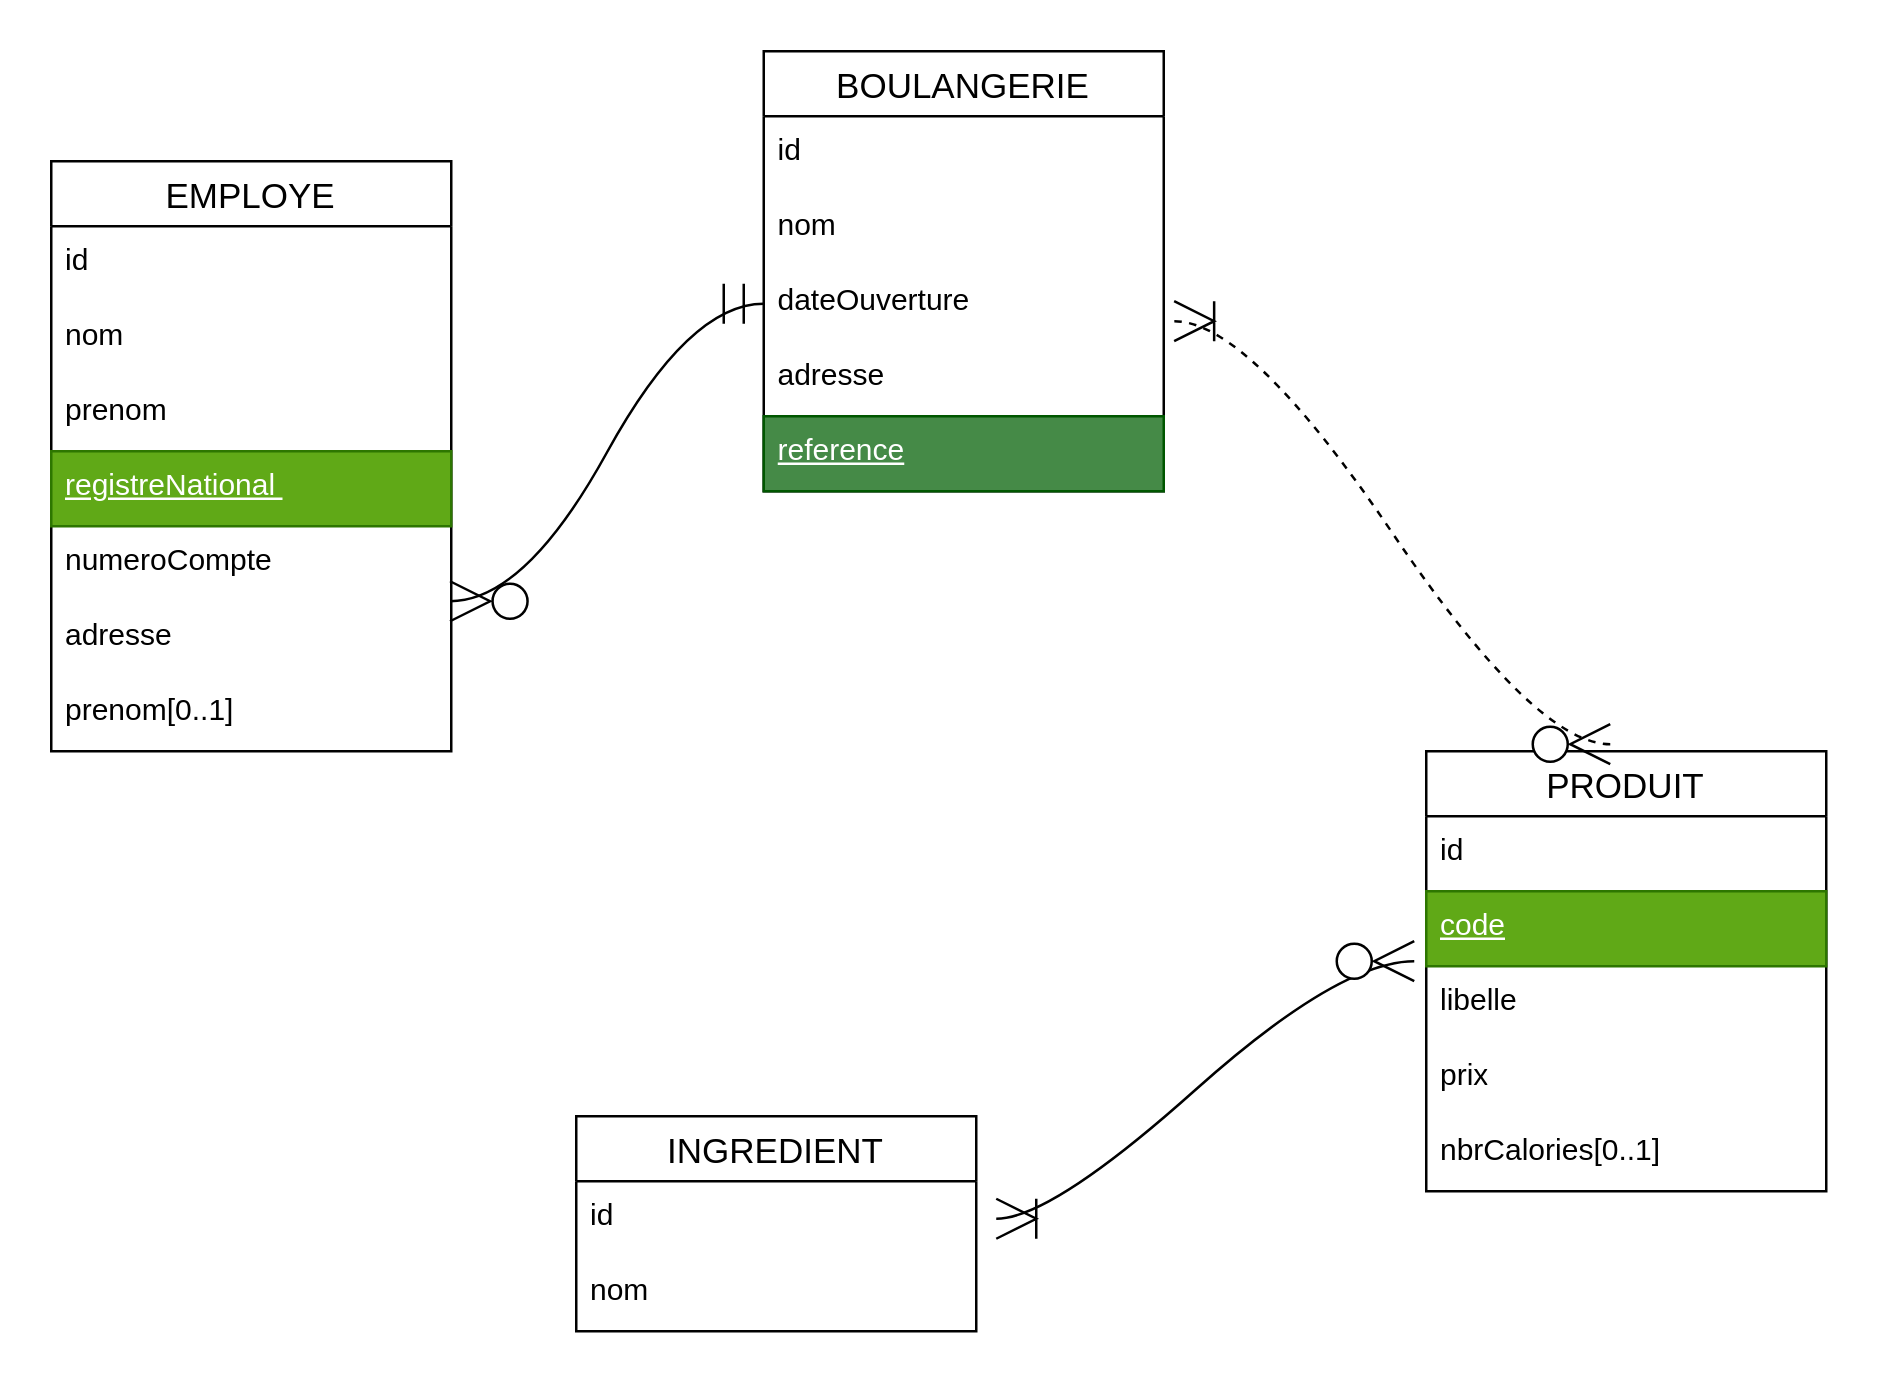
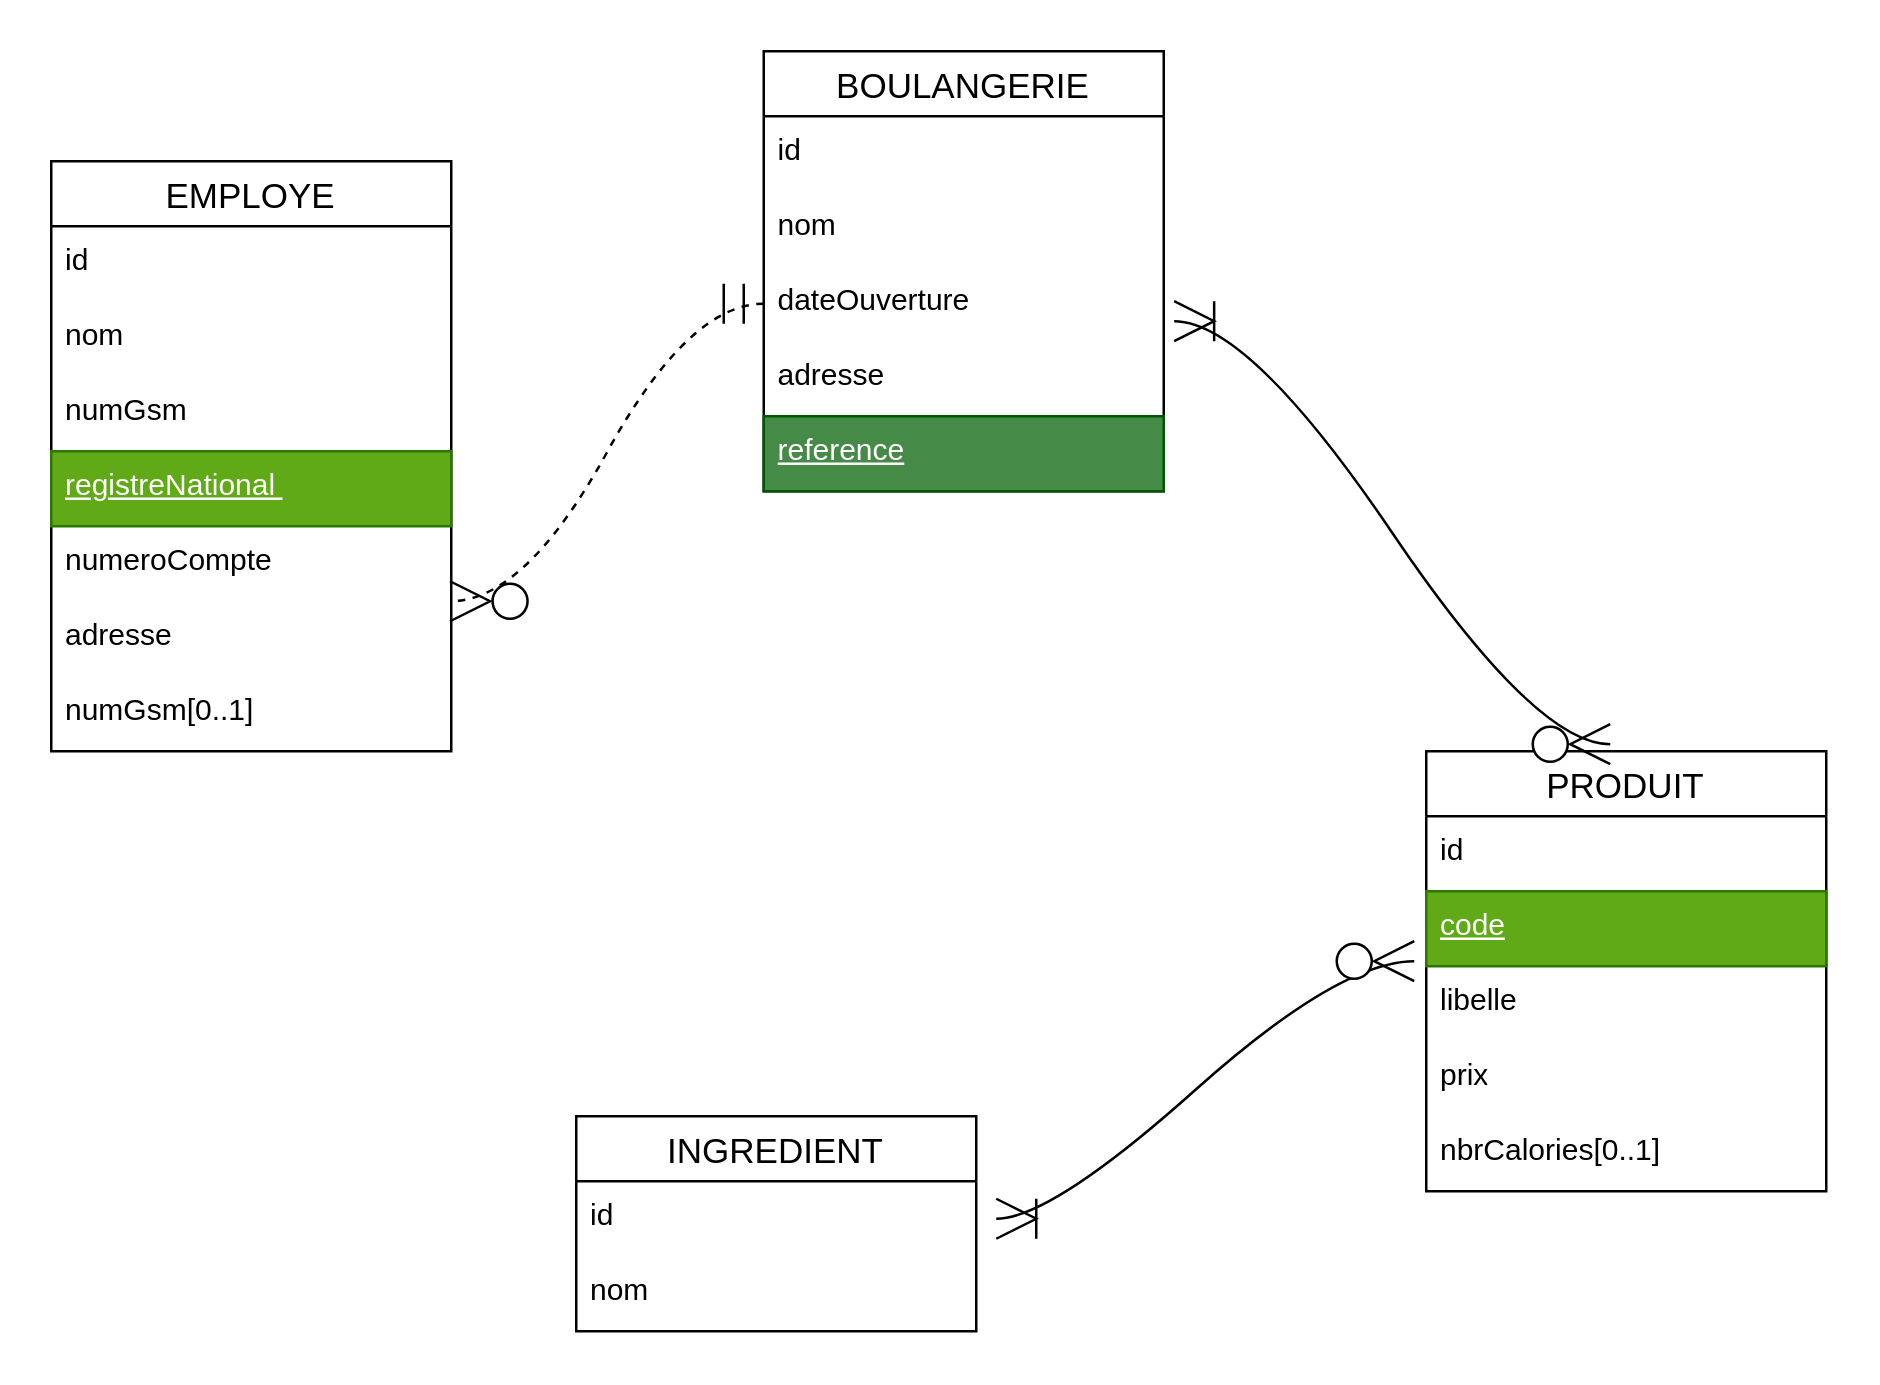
(117, 412) -> (117, 412)
(606, 453) -> (606, 453)
(1392, 533) -> (1392, 533)
(159, 712) -> (159, 712)
